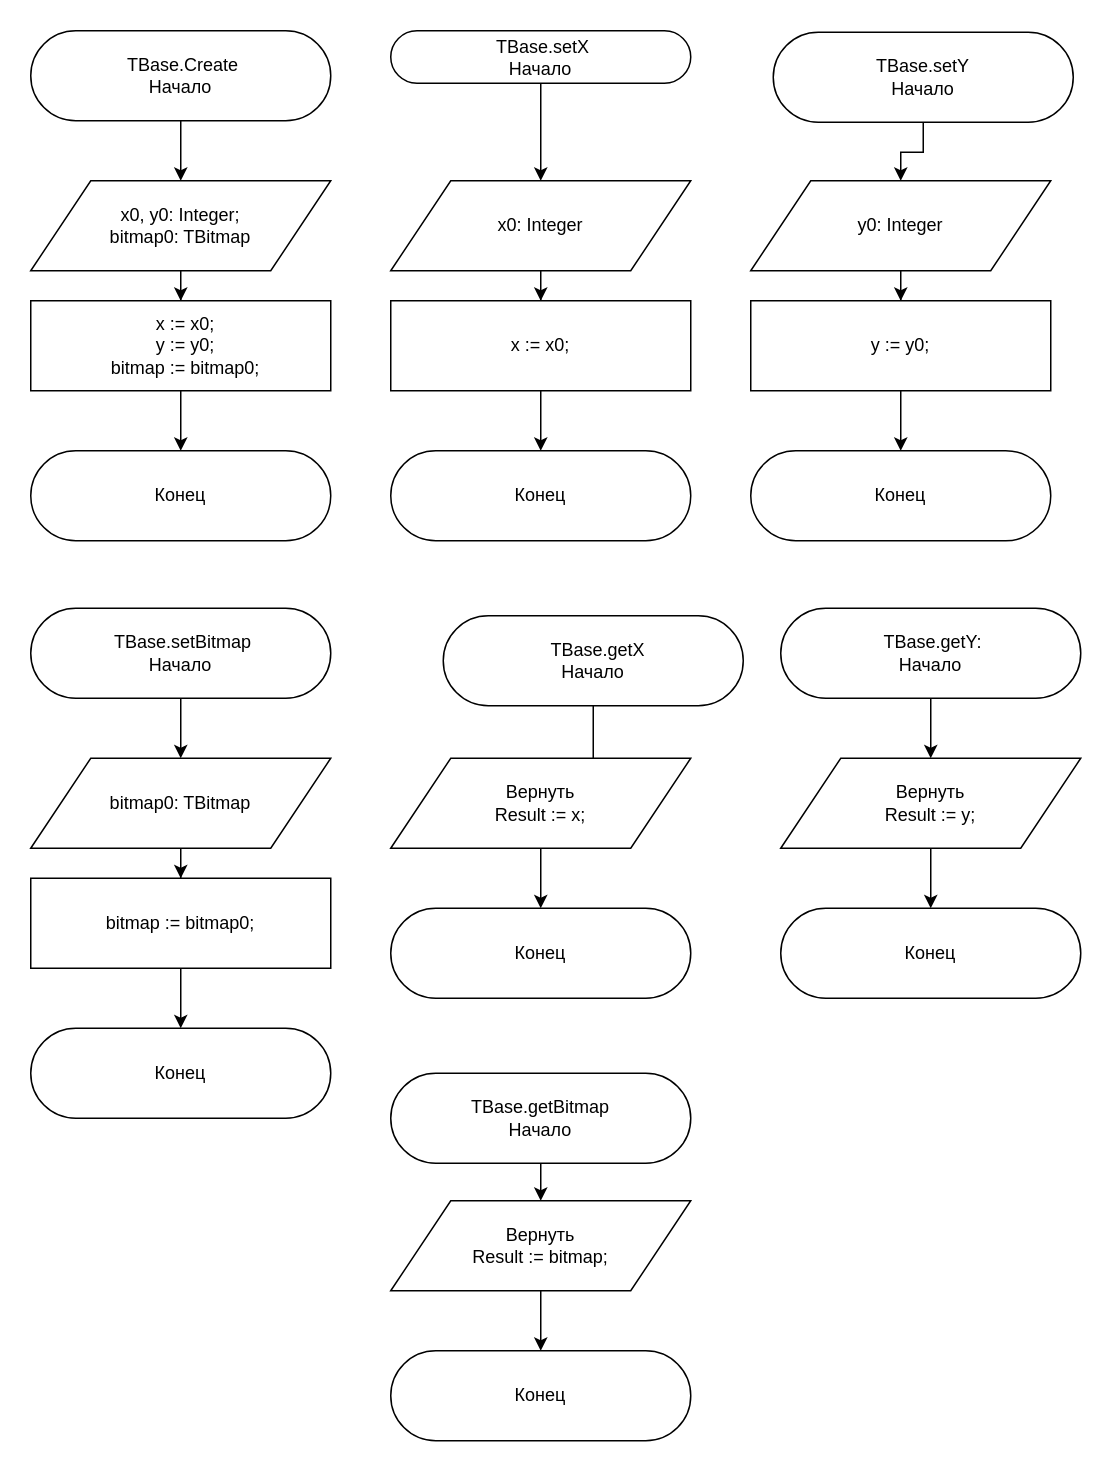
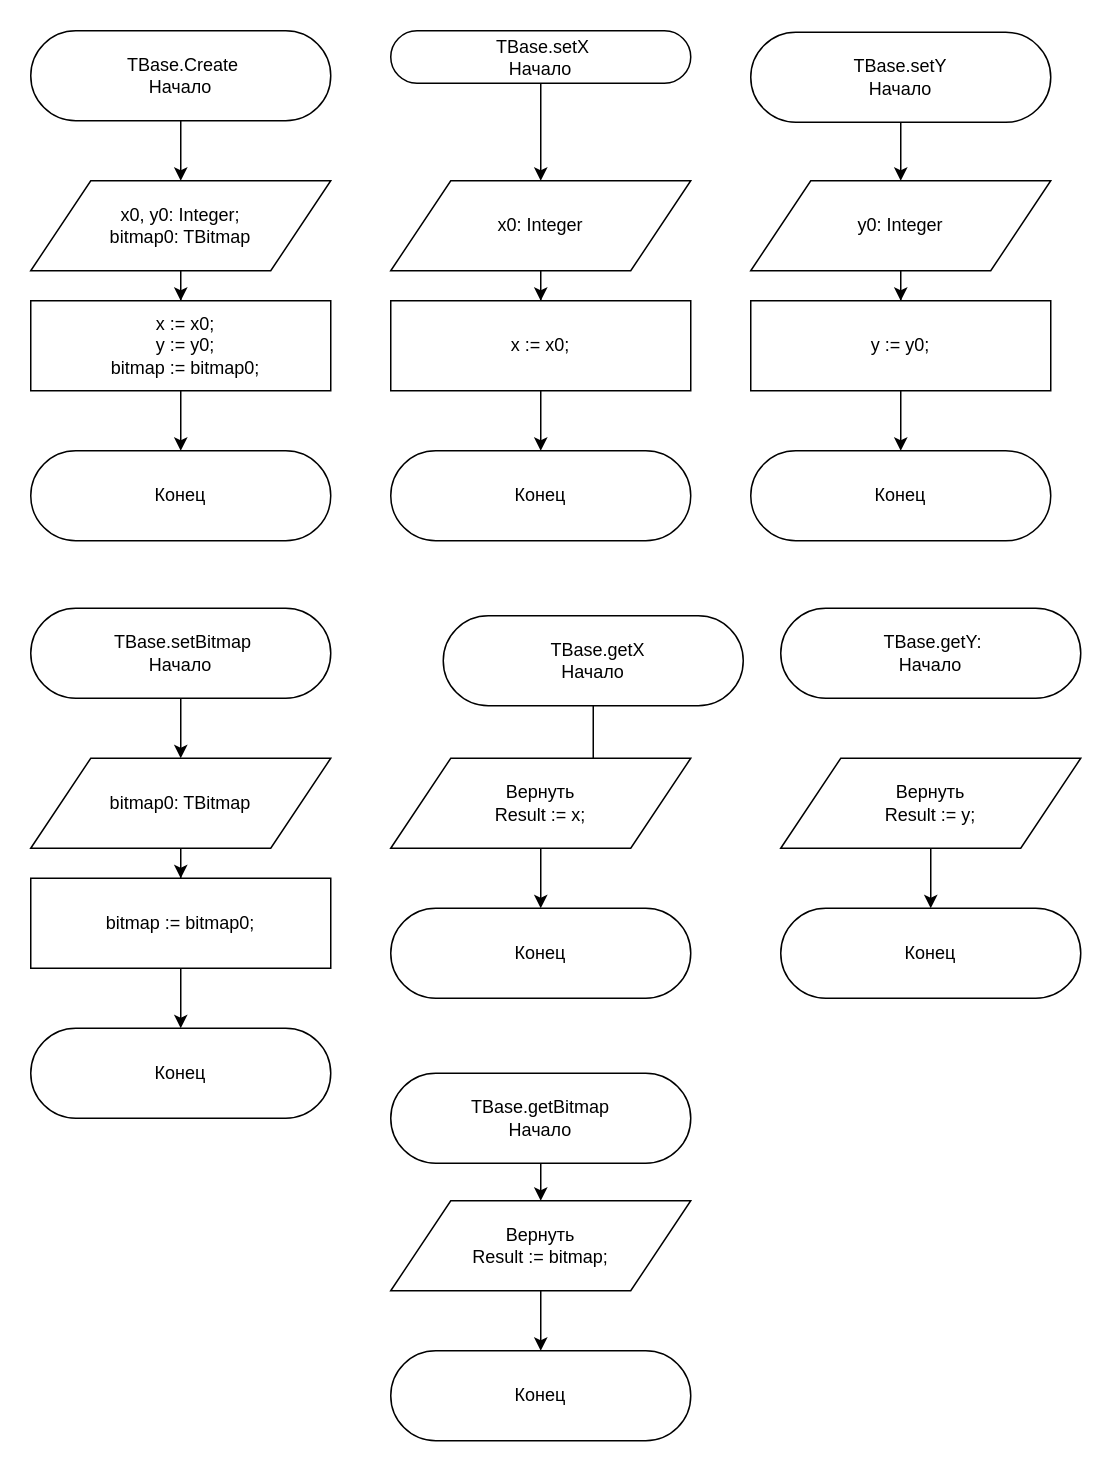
(923, 77) -> (901, 77)
(931, 723) -> none
